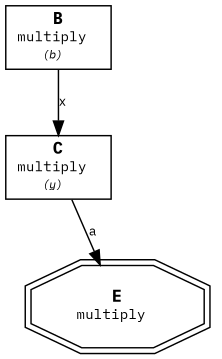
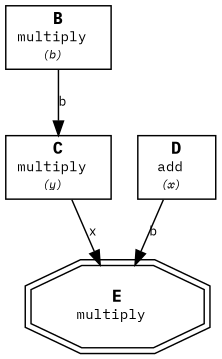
(63, 102) -> (63, 102)
none -> (177, 167)
(93, 232) -> (93, 232)
